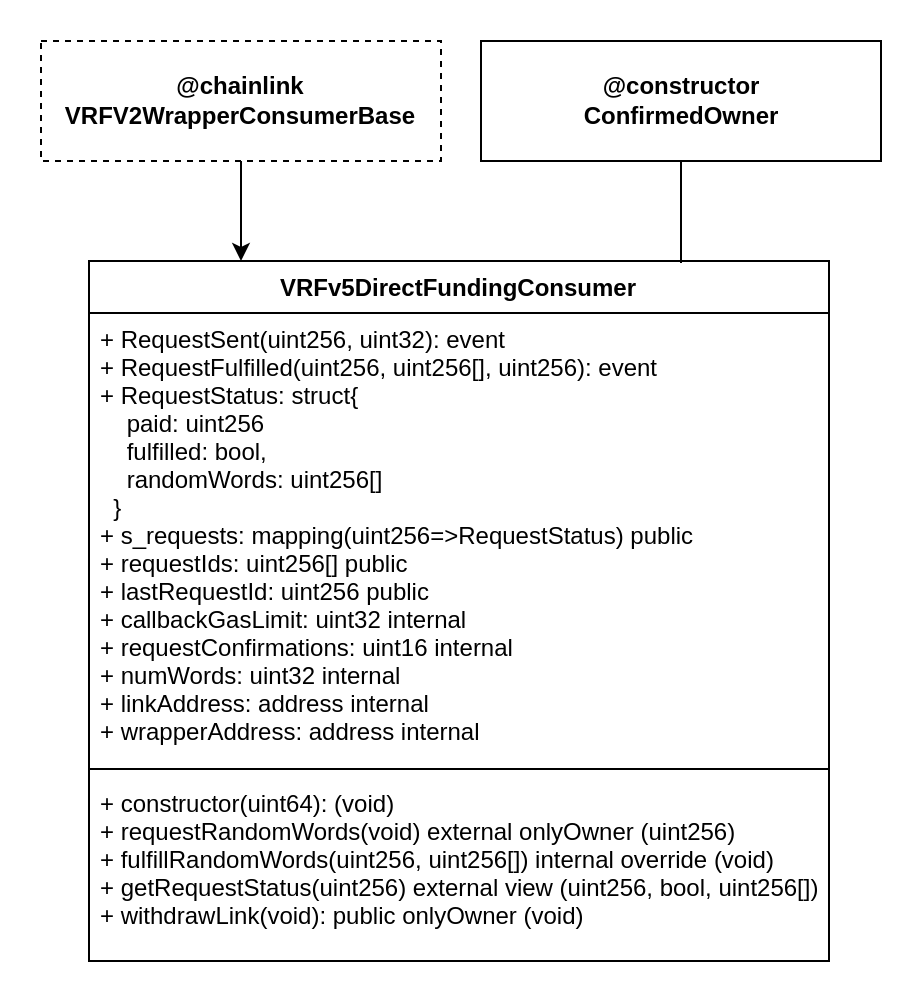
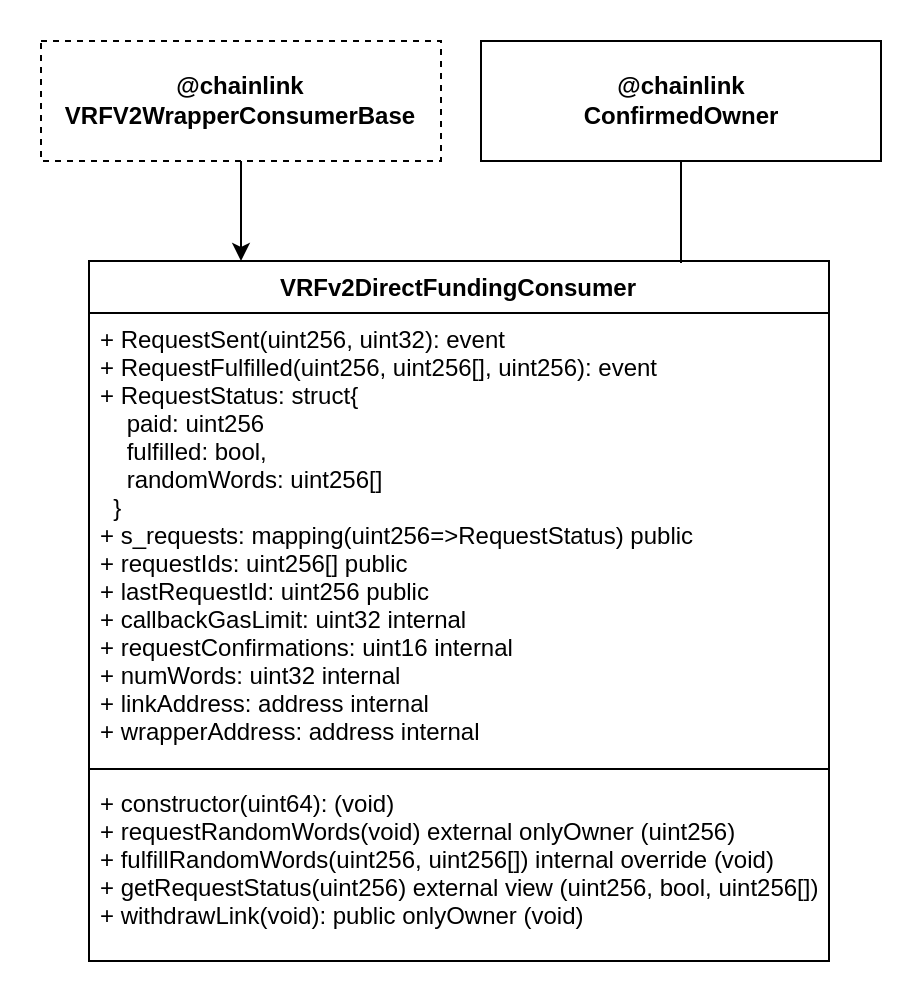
(682, 101) -> (682, 101)
(458, 288) -> (458, 288)
